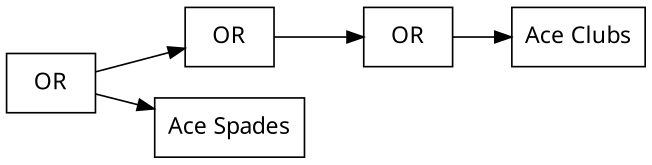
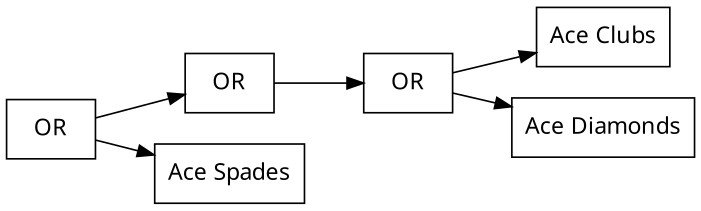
none -> (603, 128)
